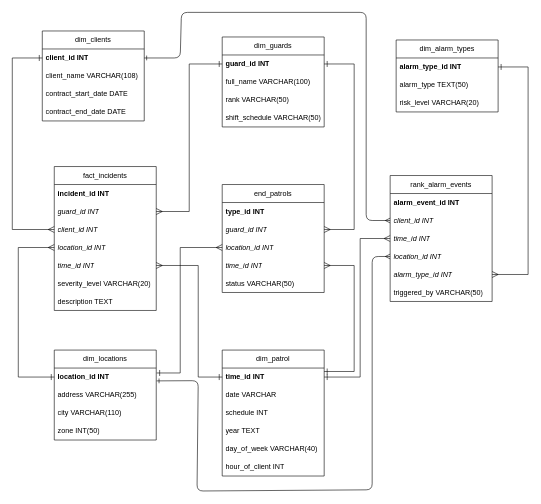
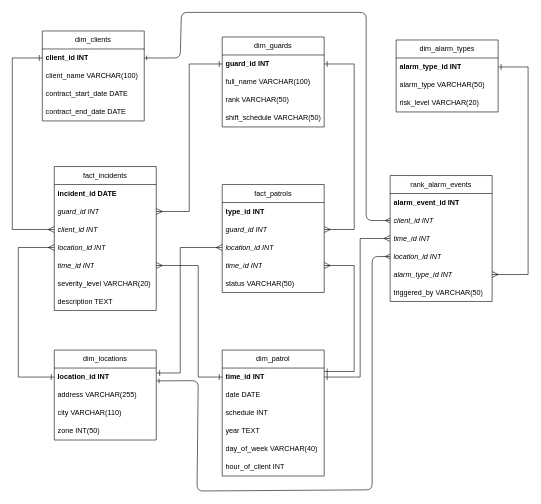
(94, 76) -> (94, 76)
(441, 85) -> (447, 85)
(85, 194) -> (87, 194)
(273, 194) -> (273, 194)
(260, 395) -> (254, 395)
